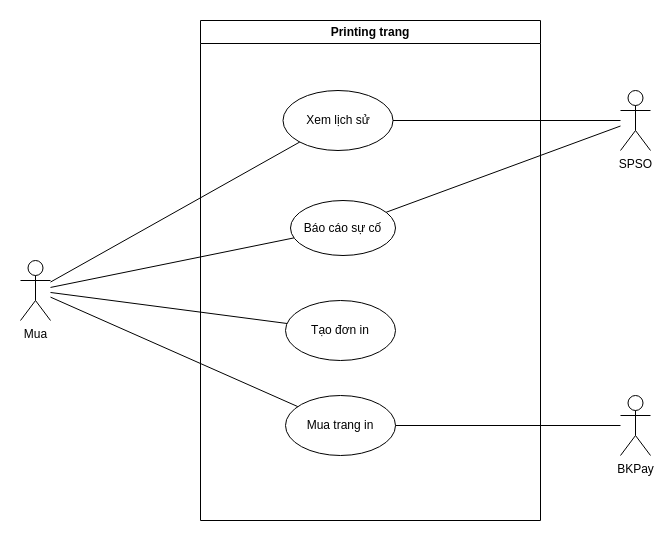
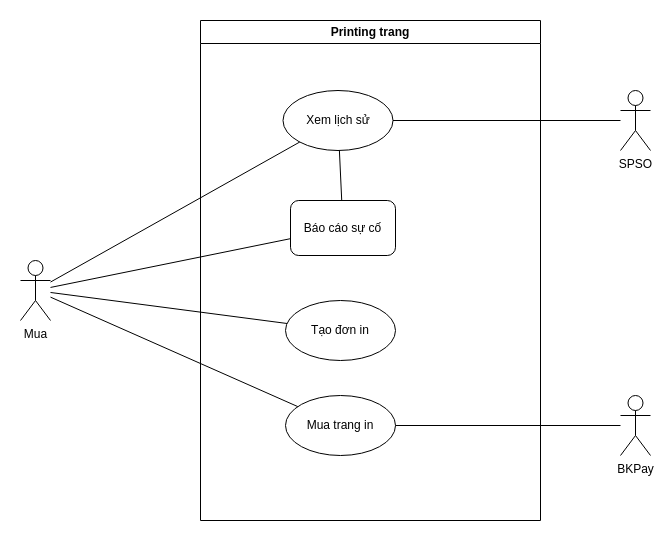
(503, 169) -> (341, 175)
(343, 228) -> (343, 228)
